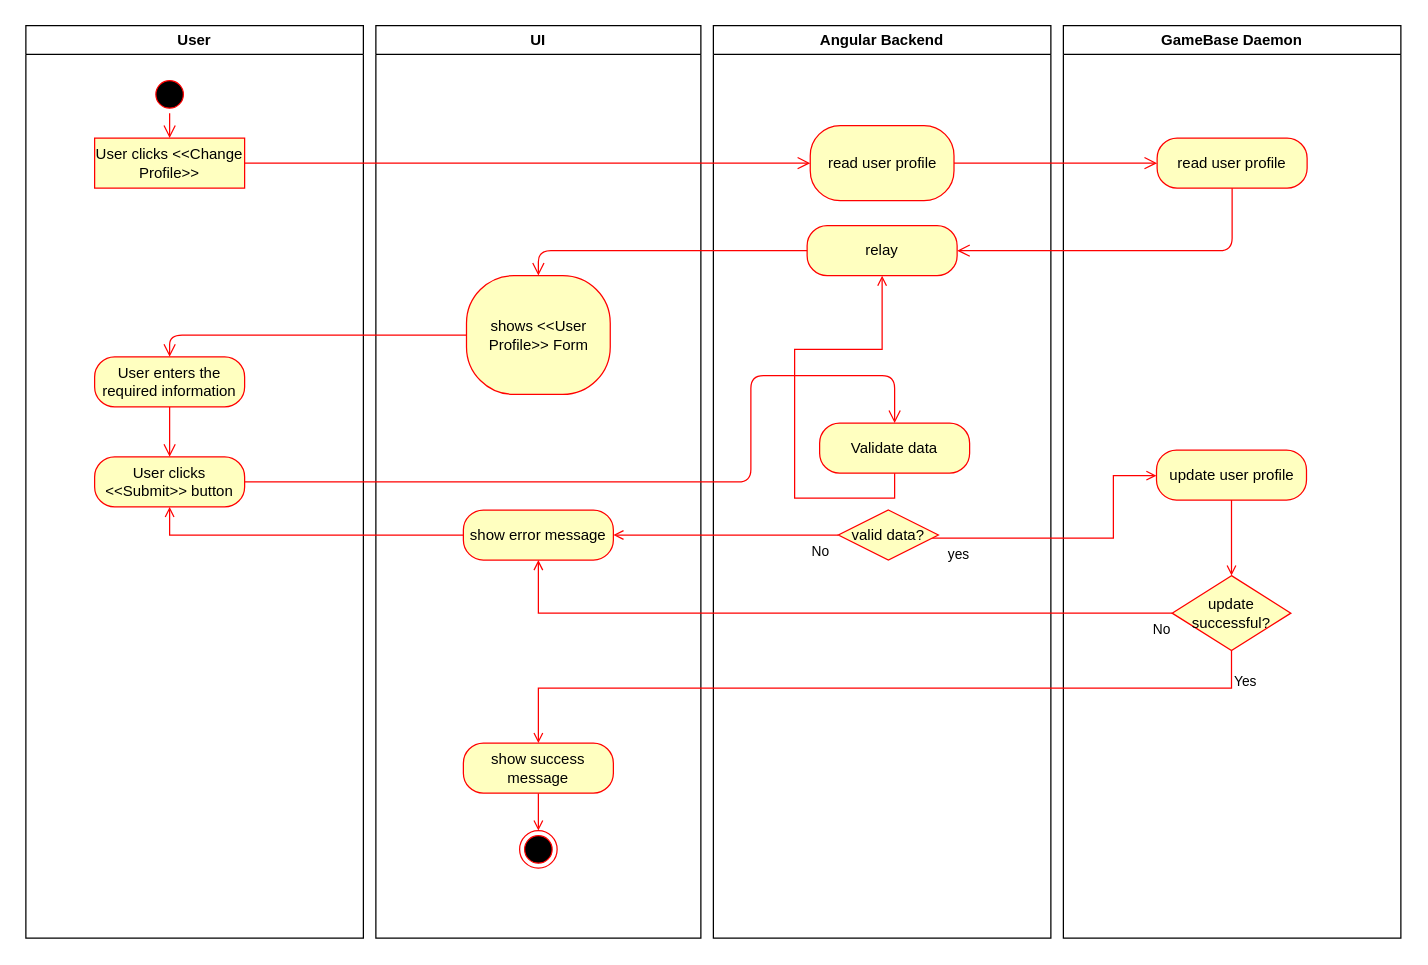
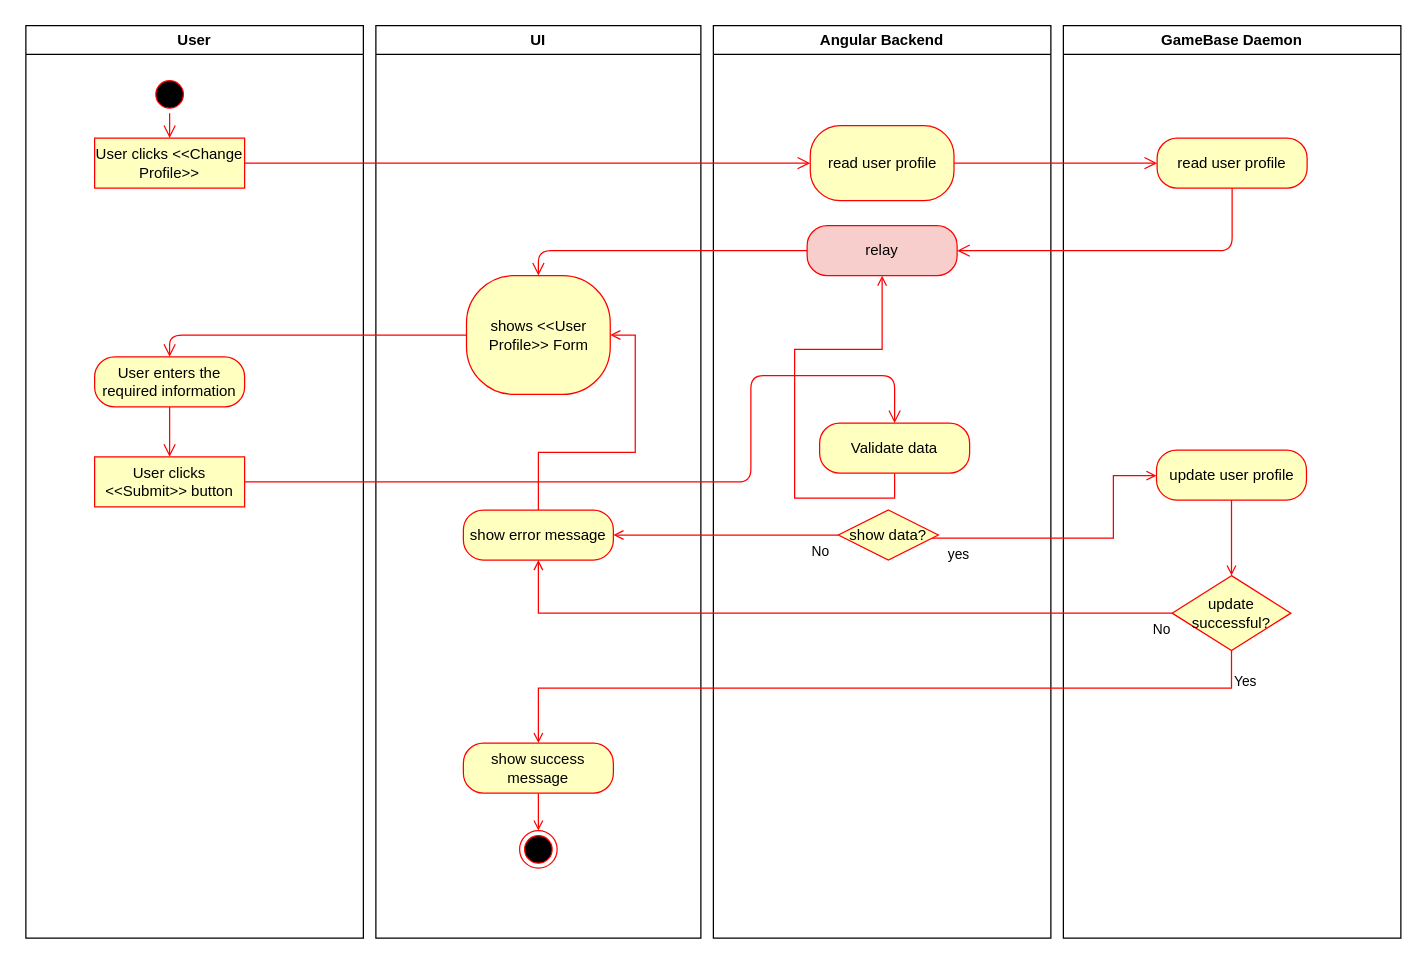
(882, 251) -> (882, 251)
(169, 482) -> (169, 482)
(304, 535) -> (628, 452)
(888, 536) -> (888, 536)
